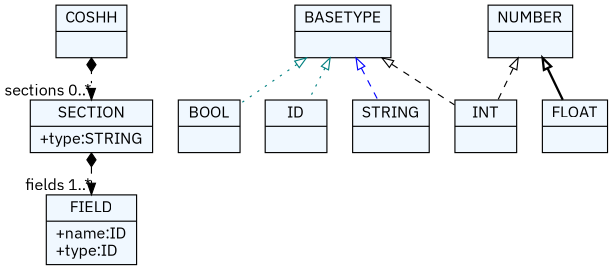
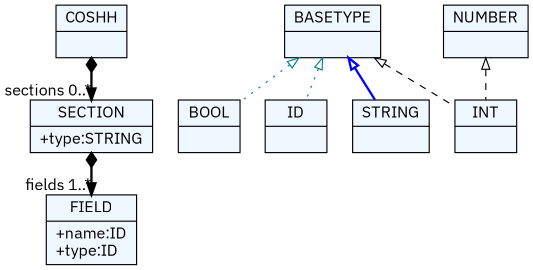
(91, 80) -> (91, 80)
(370, 84) -> (365, 84)
(575, 126) -> none
(91, 175) -> (91, 175)
